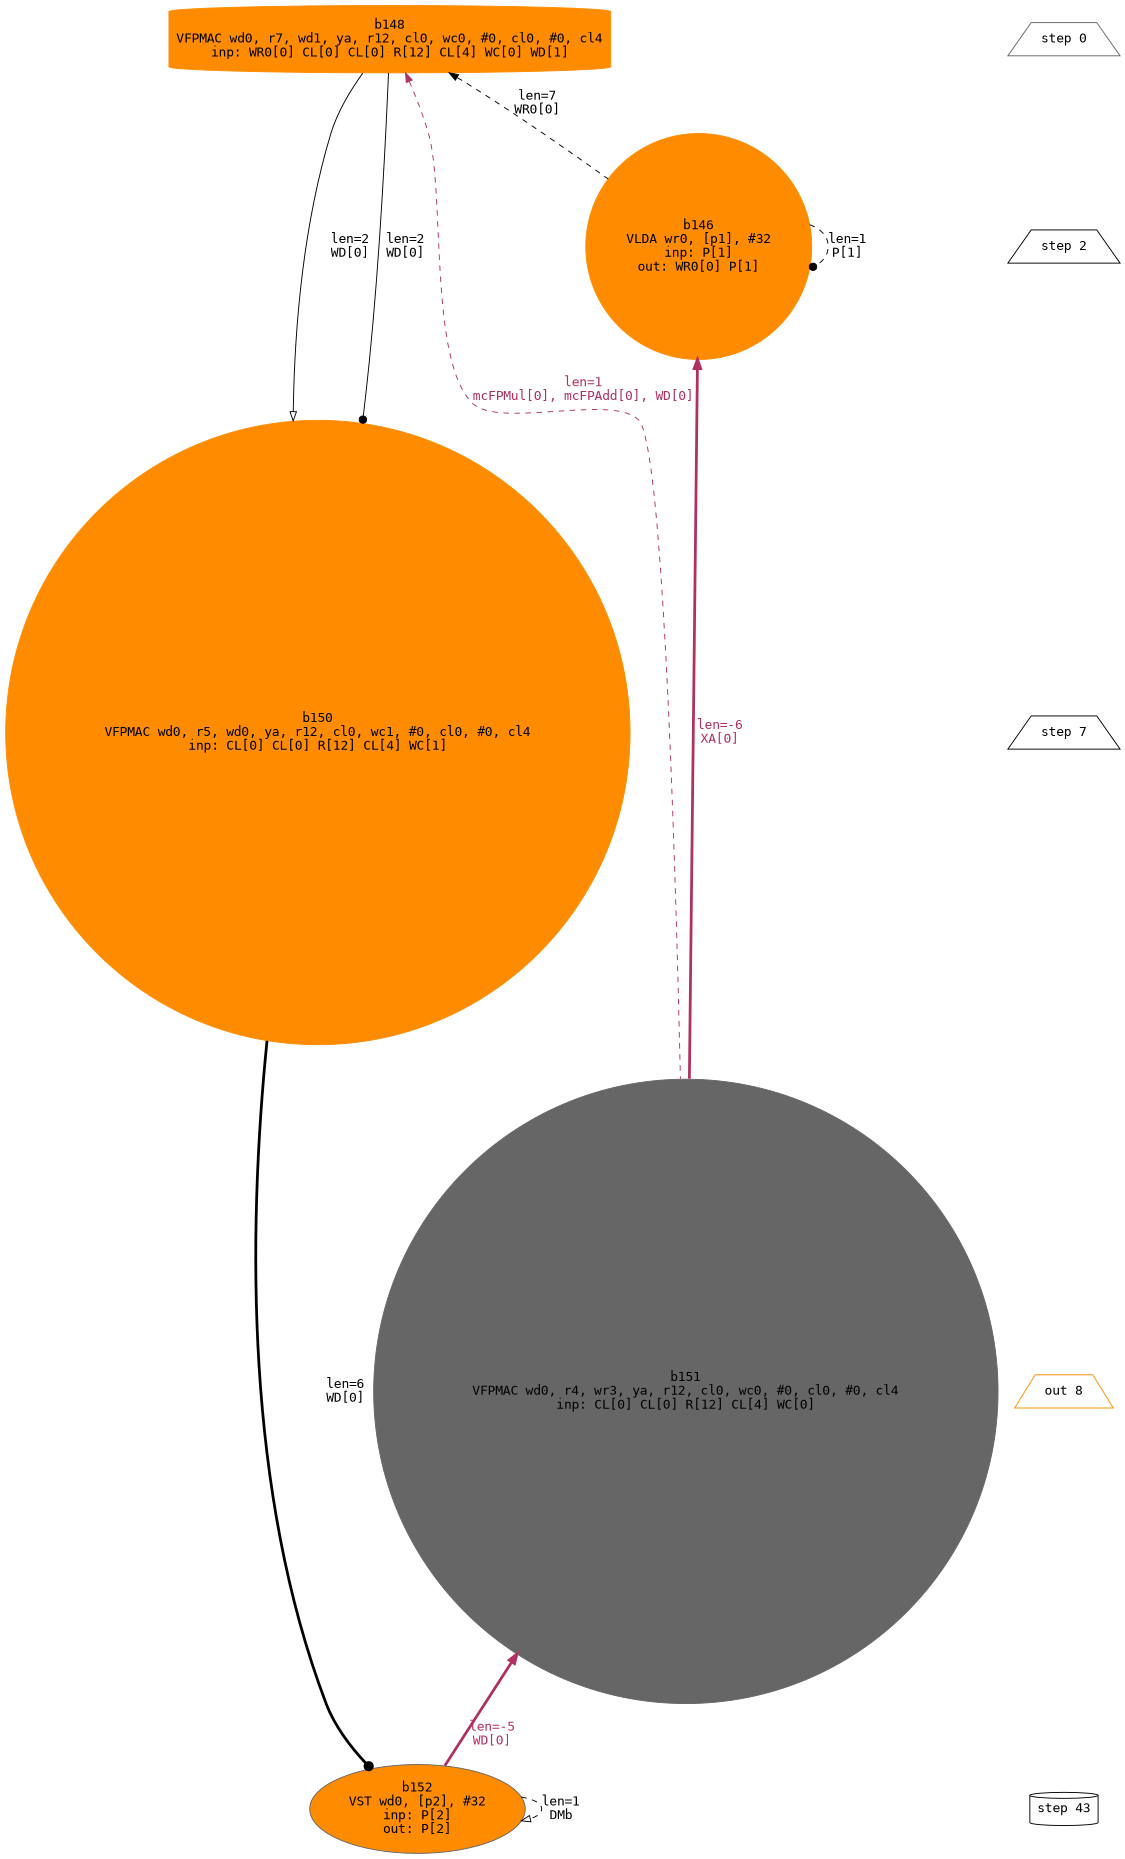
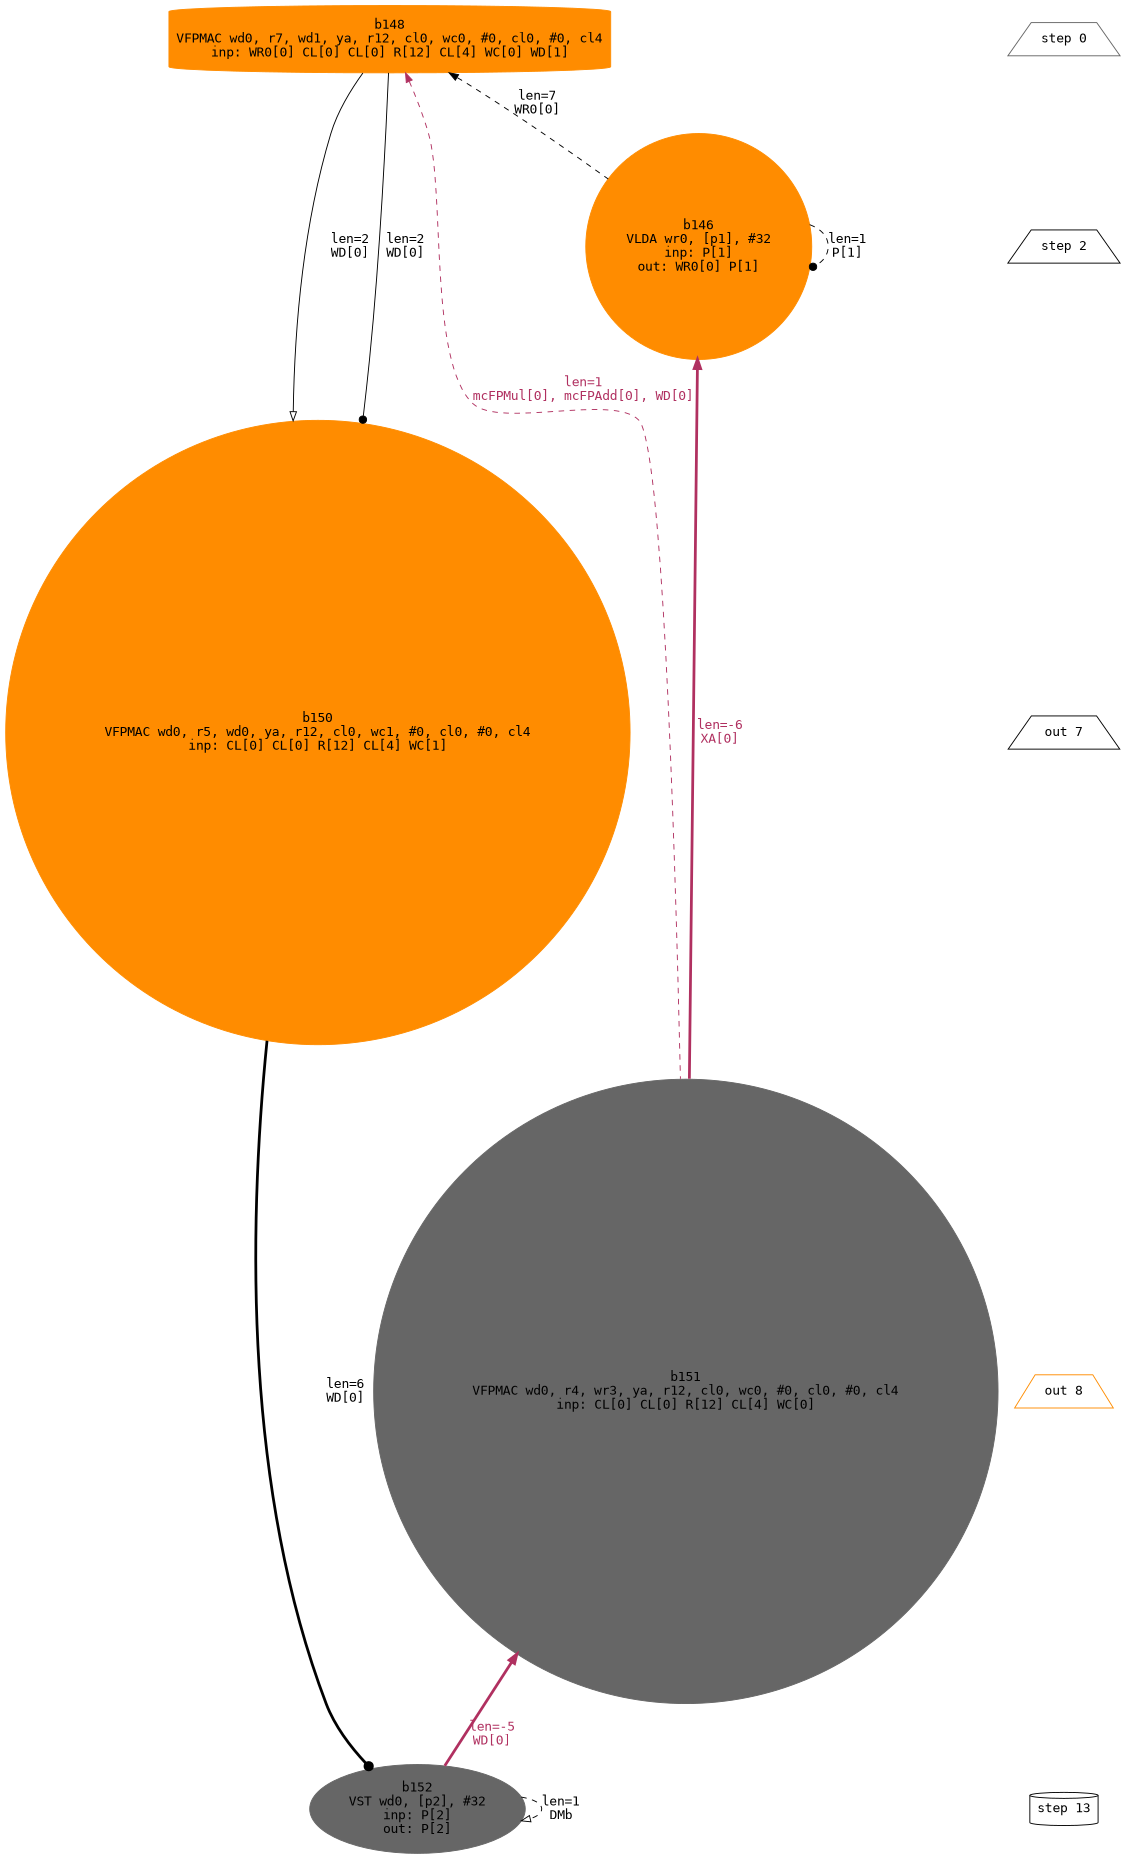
(1064, 733) -> (1064, 733)
(417, 1809) -> (417, 1809)
(1064, 1809) -> (1064, 1809)
